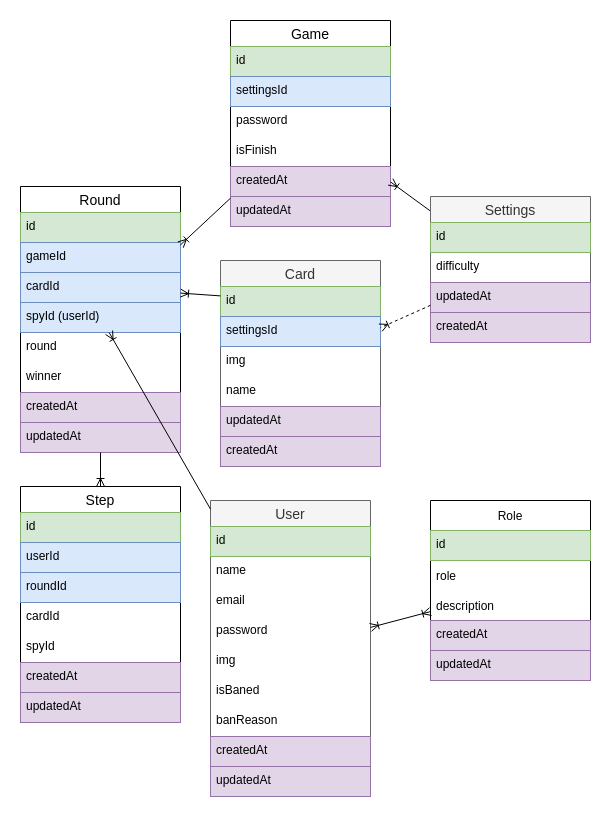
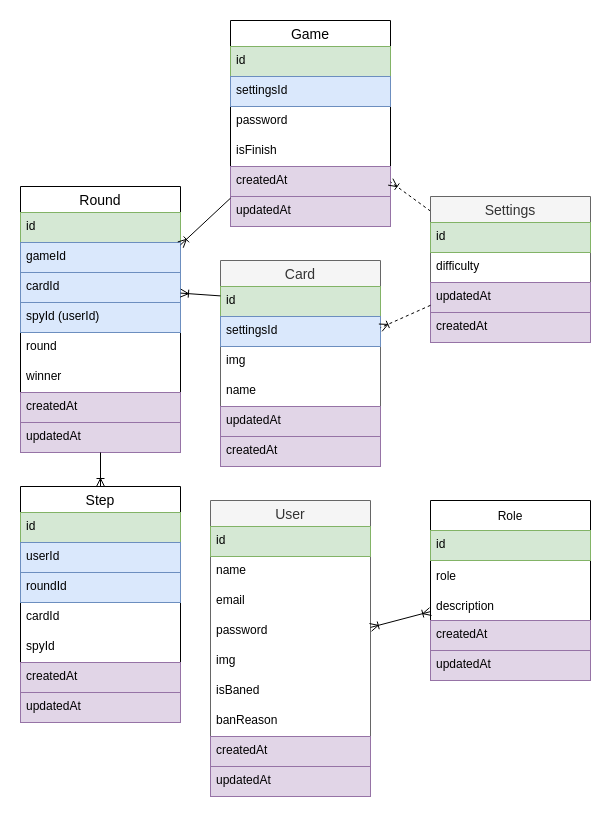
(411, 197) -> (411, 197)
(160, 421) -> none
